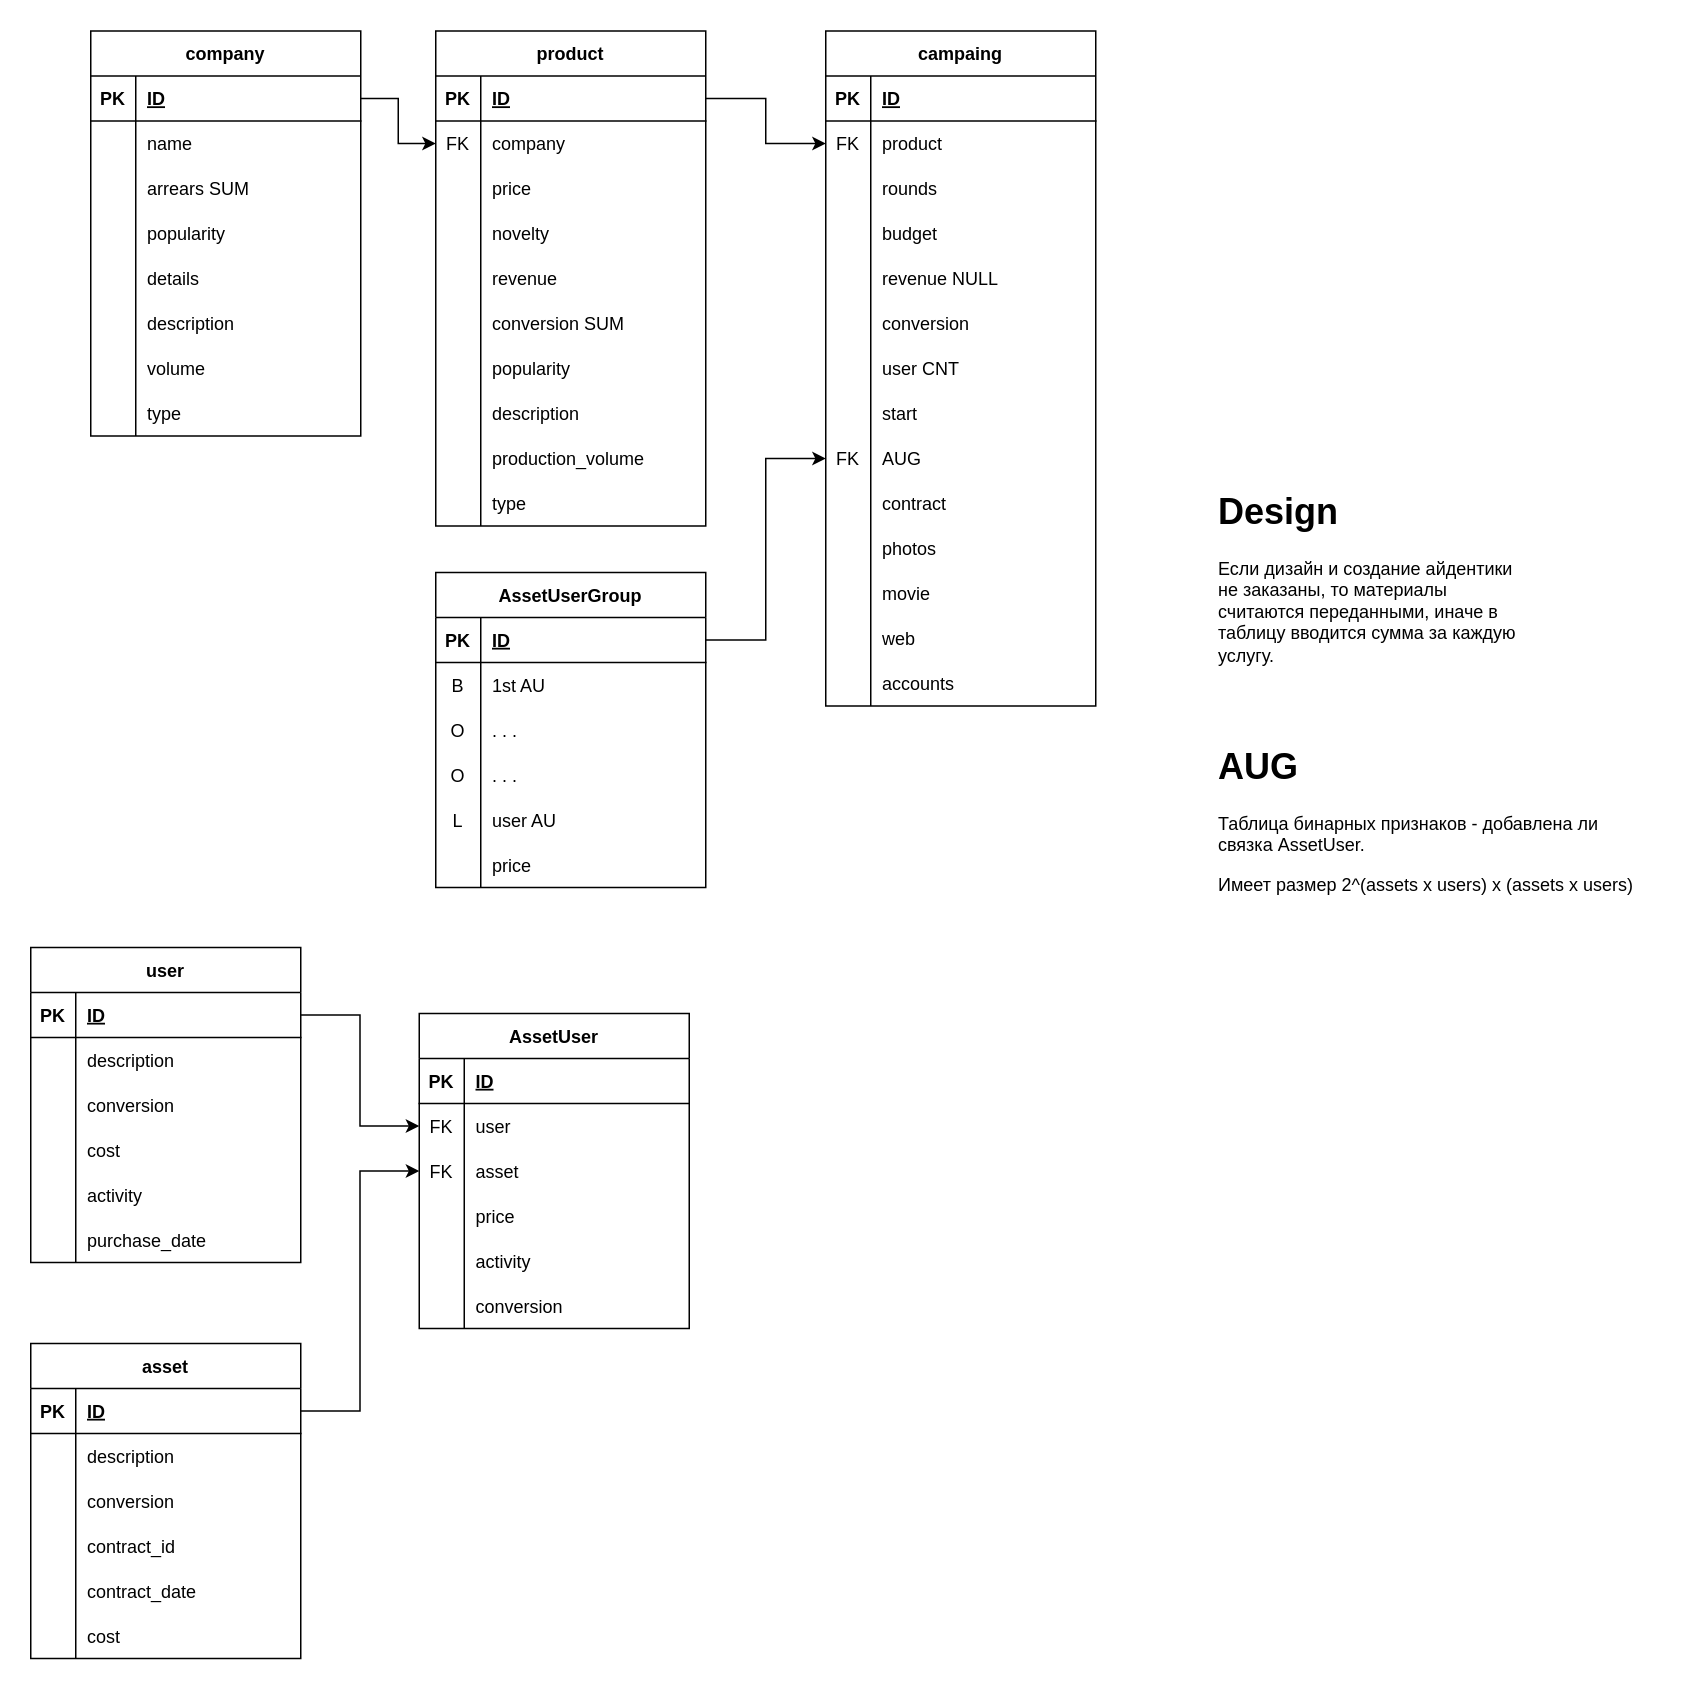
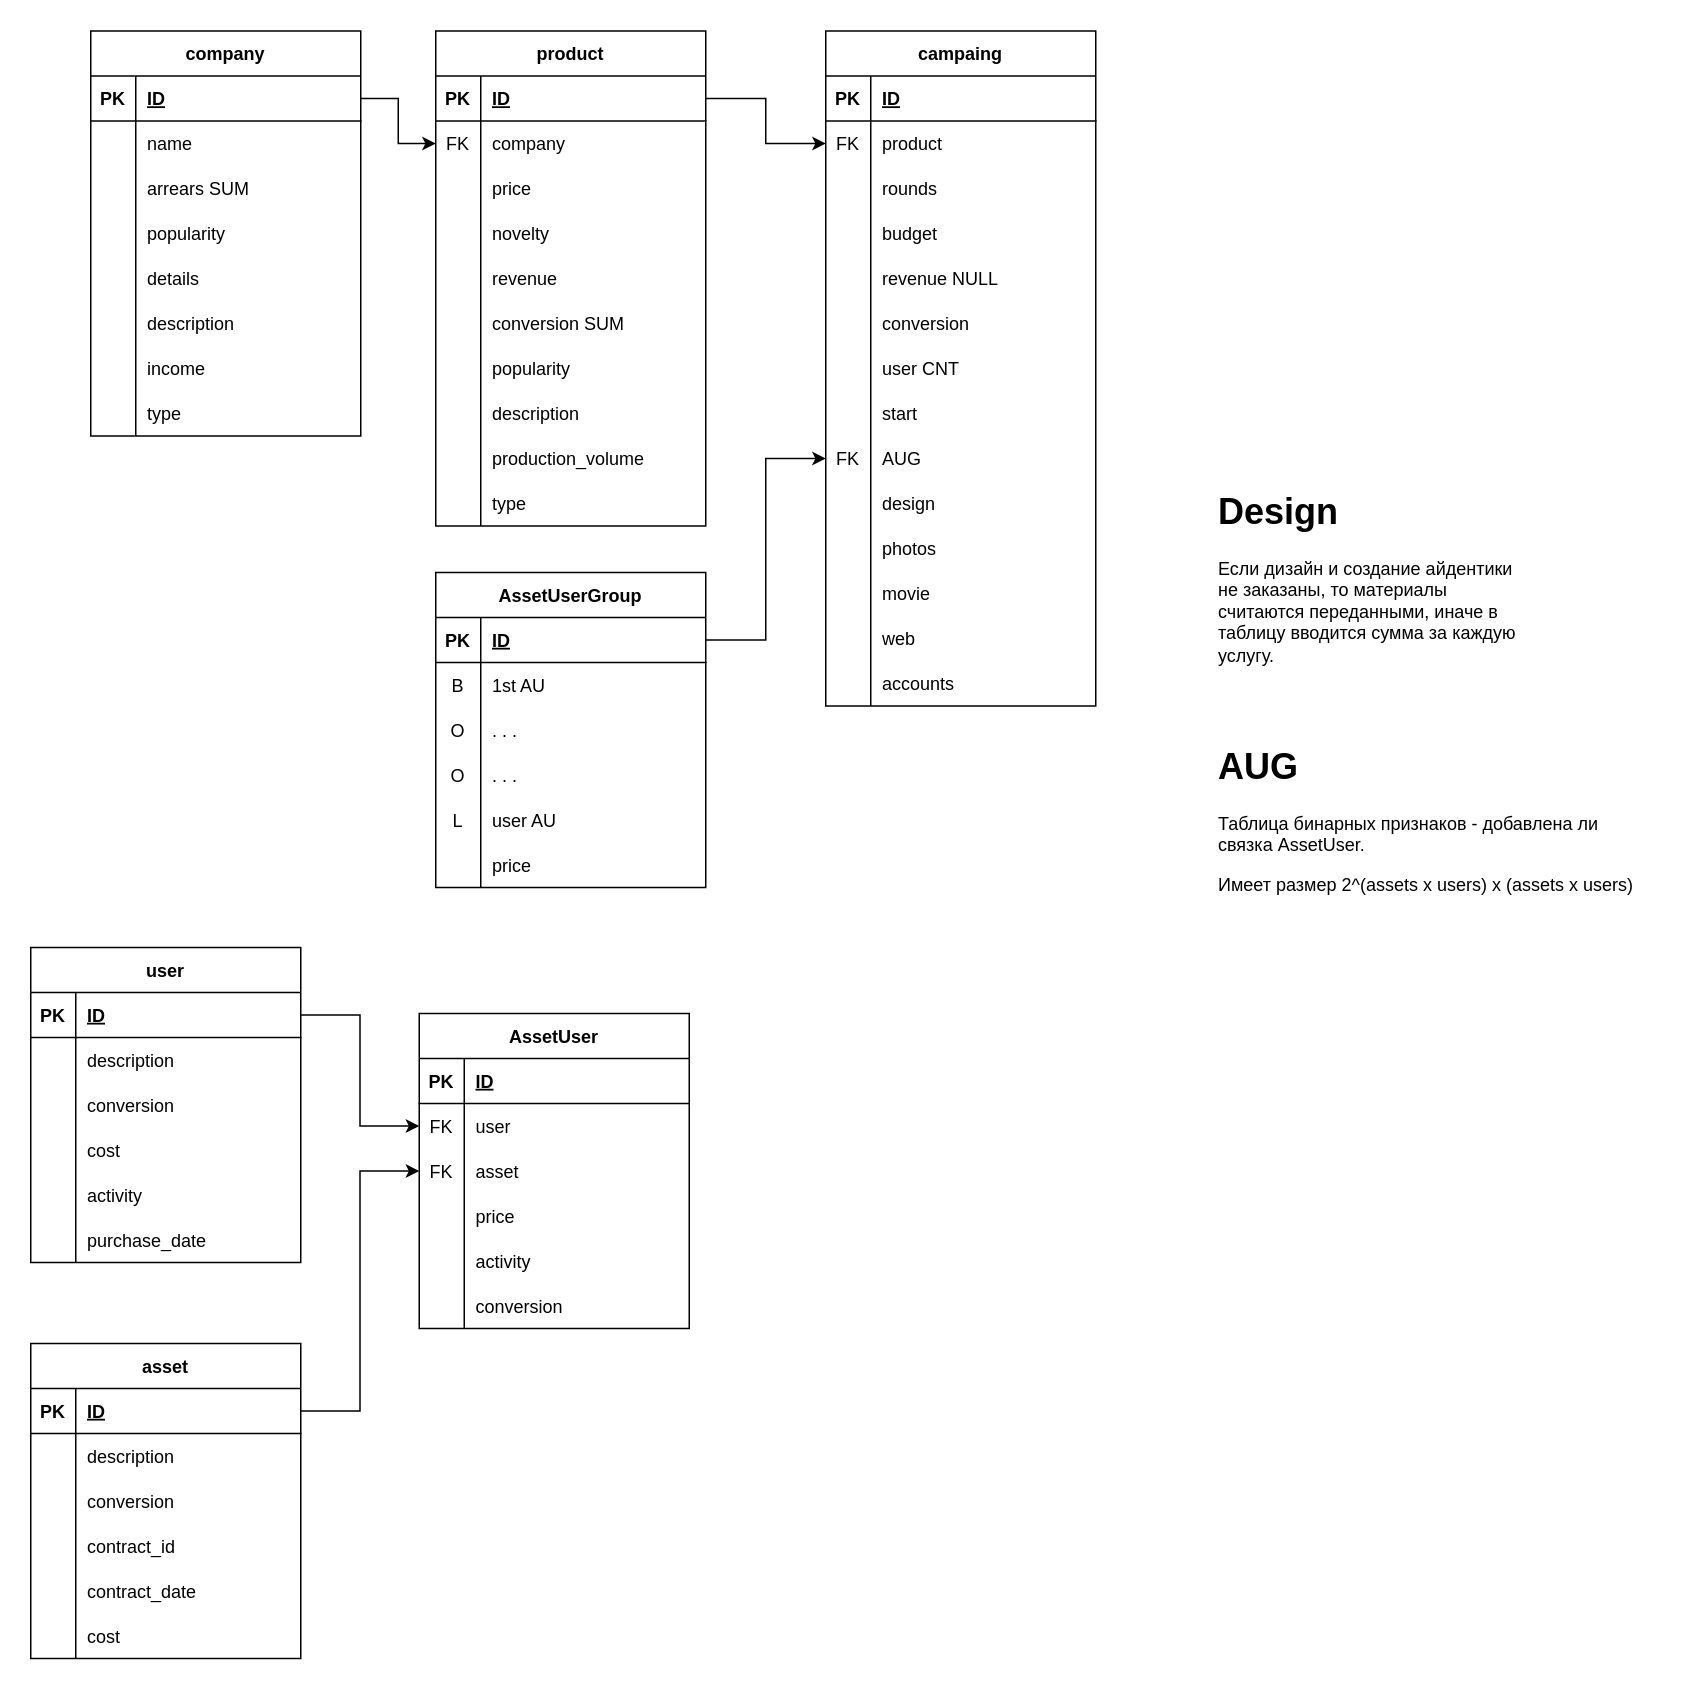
(175, 369) -> (175, 369)
(922, 504) -> (910, 504)
